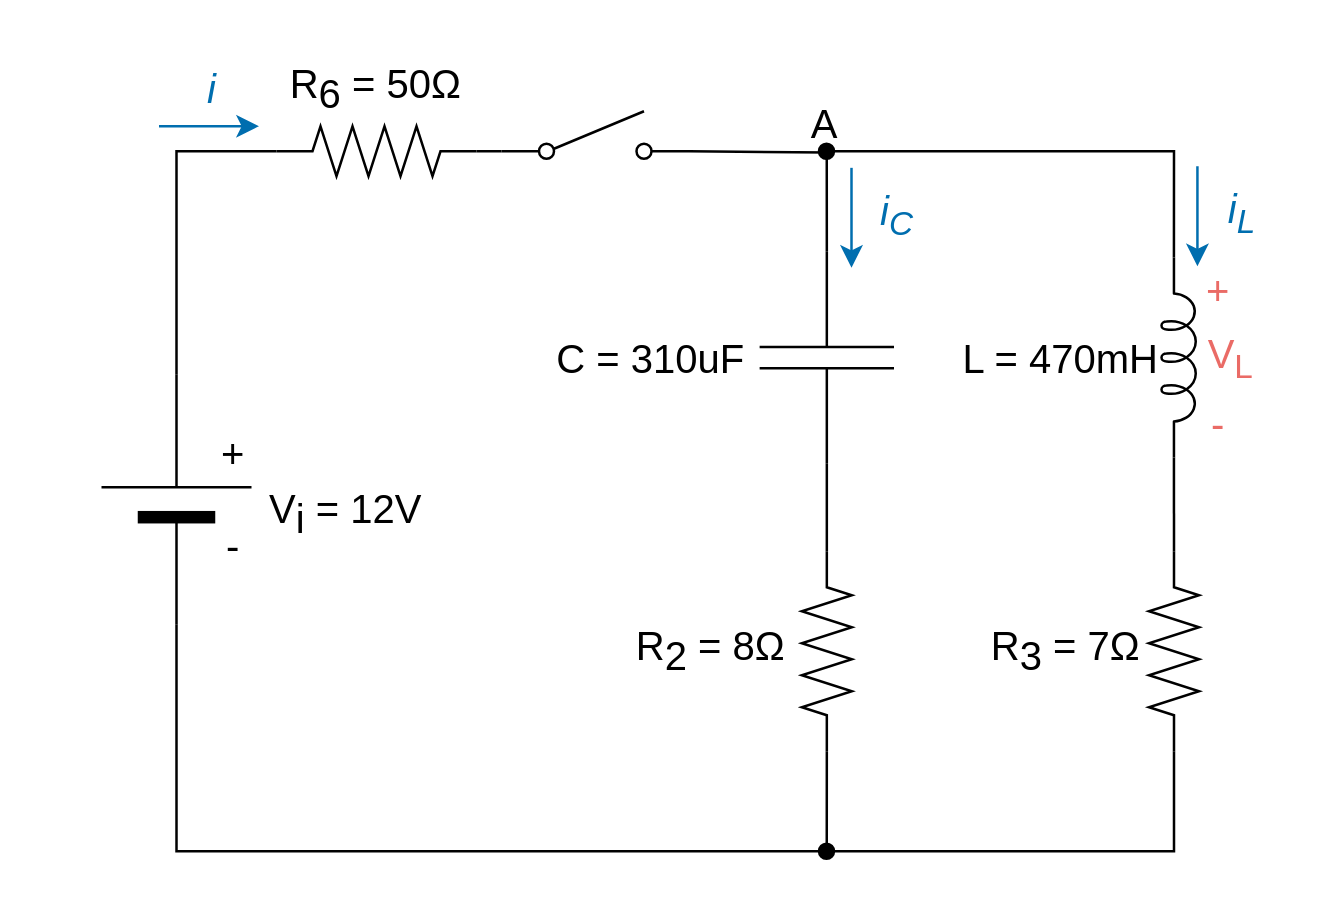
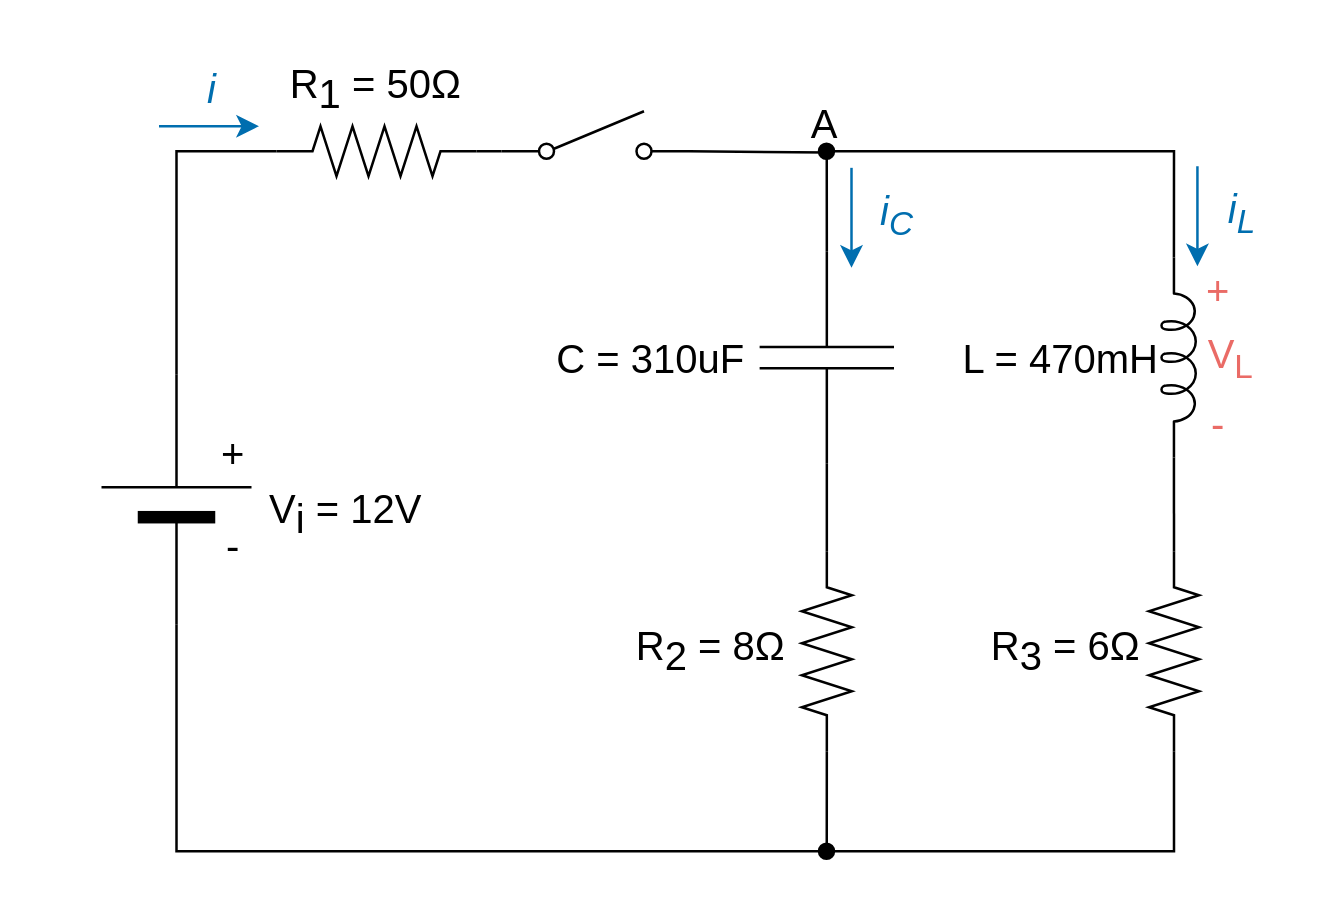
(376, 89) -> (376, 89)
(1066, 651) -> (1066, 651)
